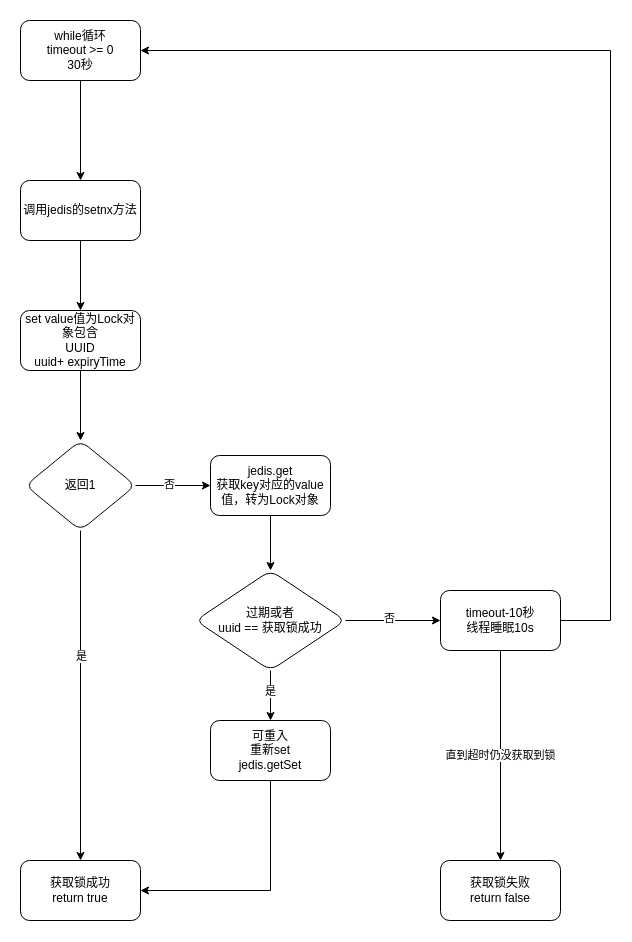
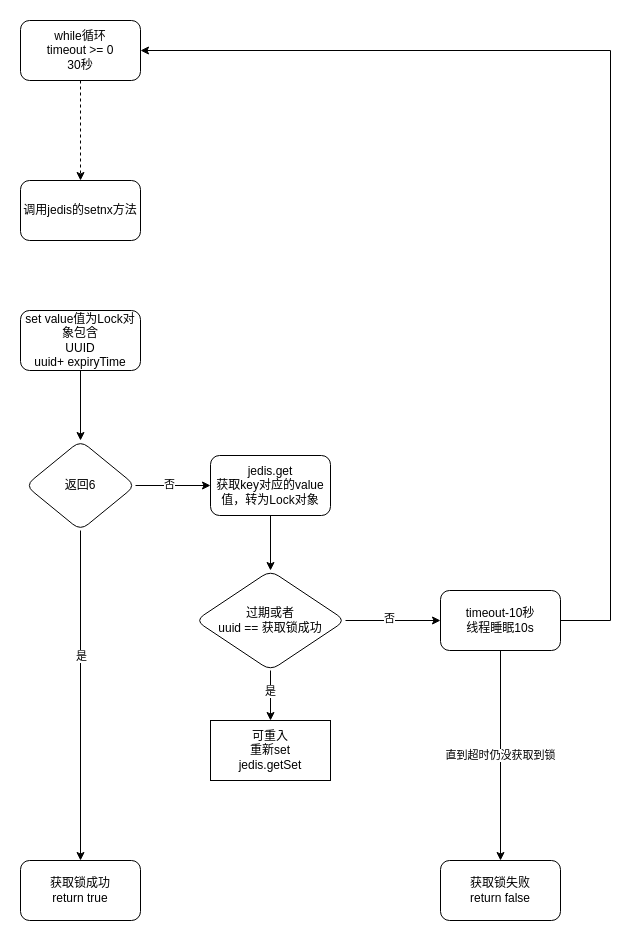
(81, 127) -> (81, 127)
(81, 272) -> none
(81, 486) -> (81, 486)
(271, 751) -> (271, 751)
(264, 891) -> none
